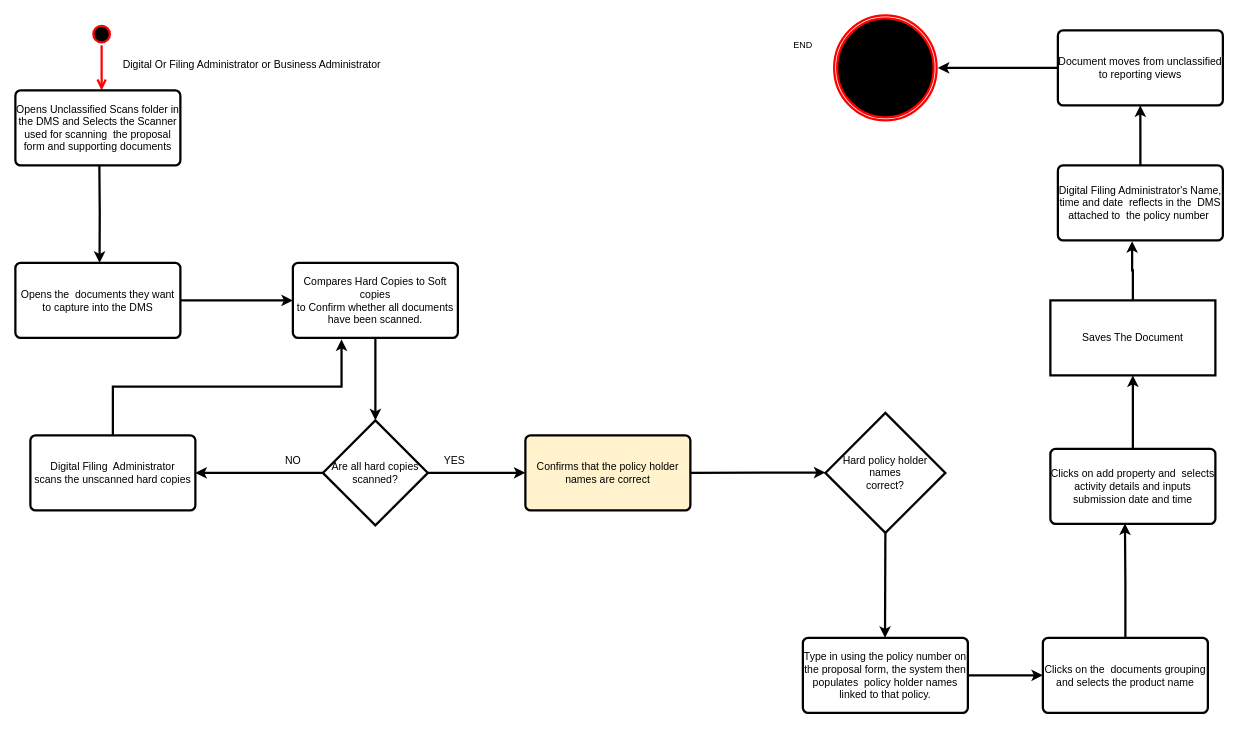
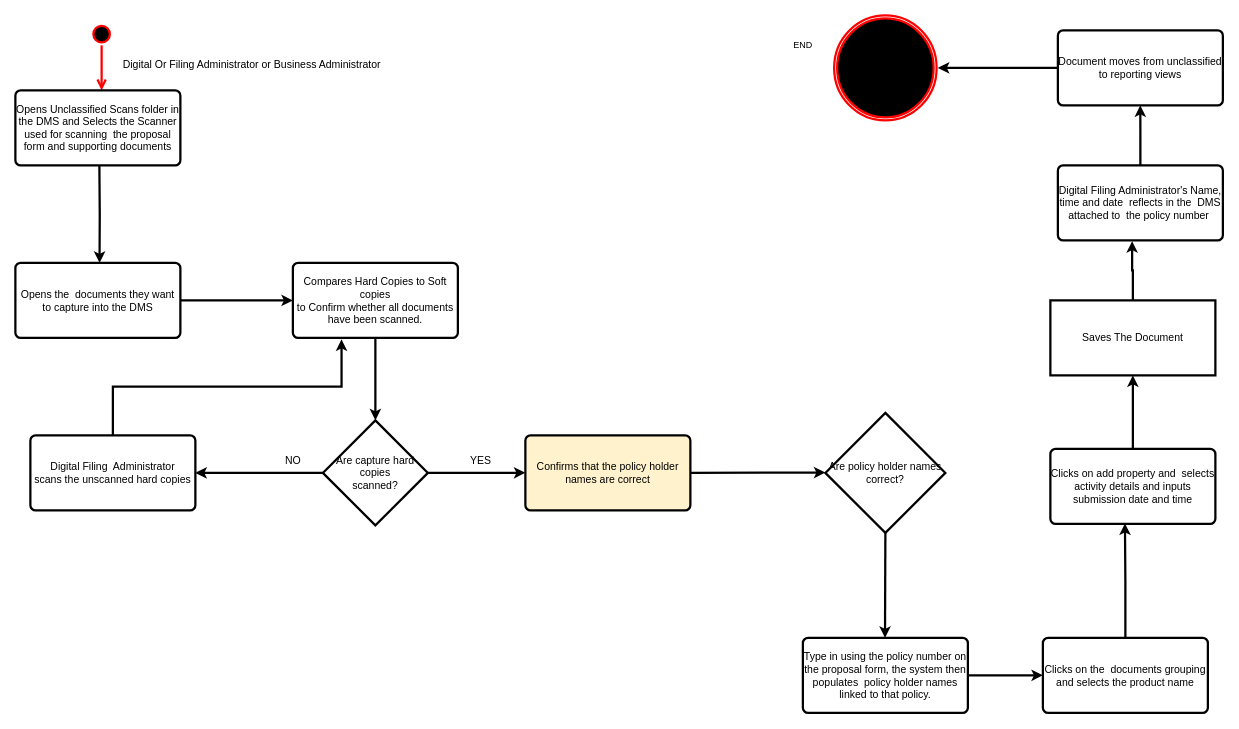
(454, 460) -> (480, 460)
(375, 473) -> (375, 473)
(885, 473) -> (885, 473)
